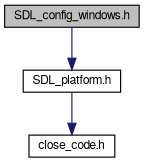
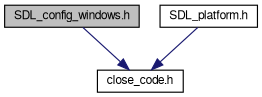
(72, 43) -> (102, 45)
